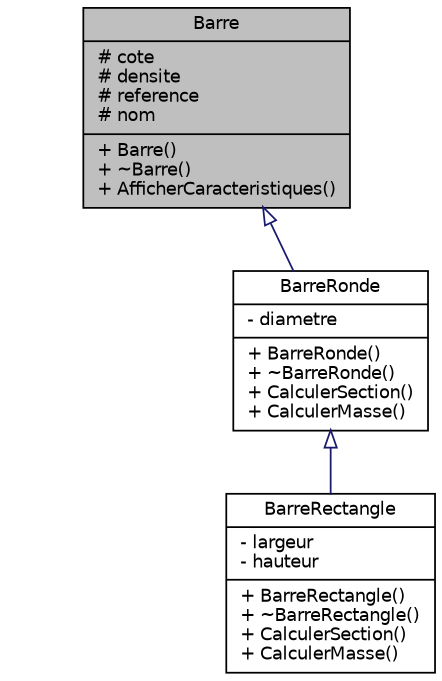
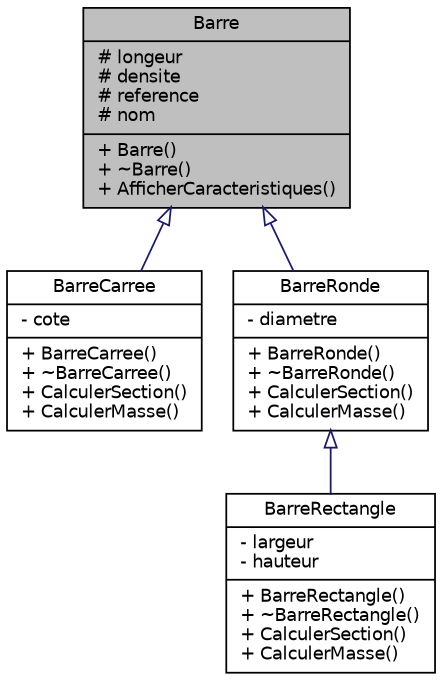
(126, 58) -> (140, 58)
none -> (104, 351)
